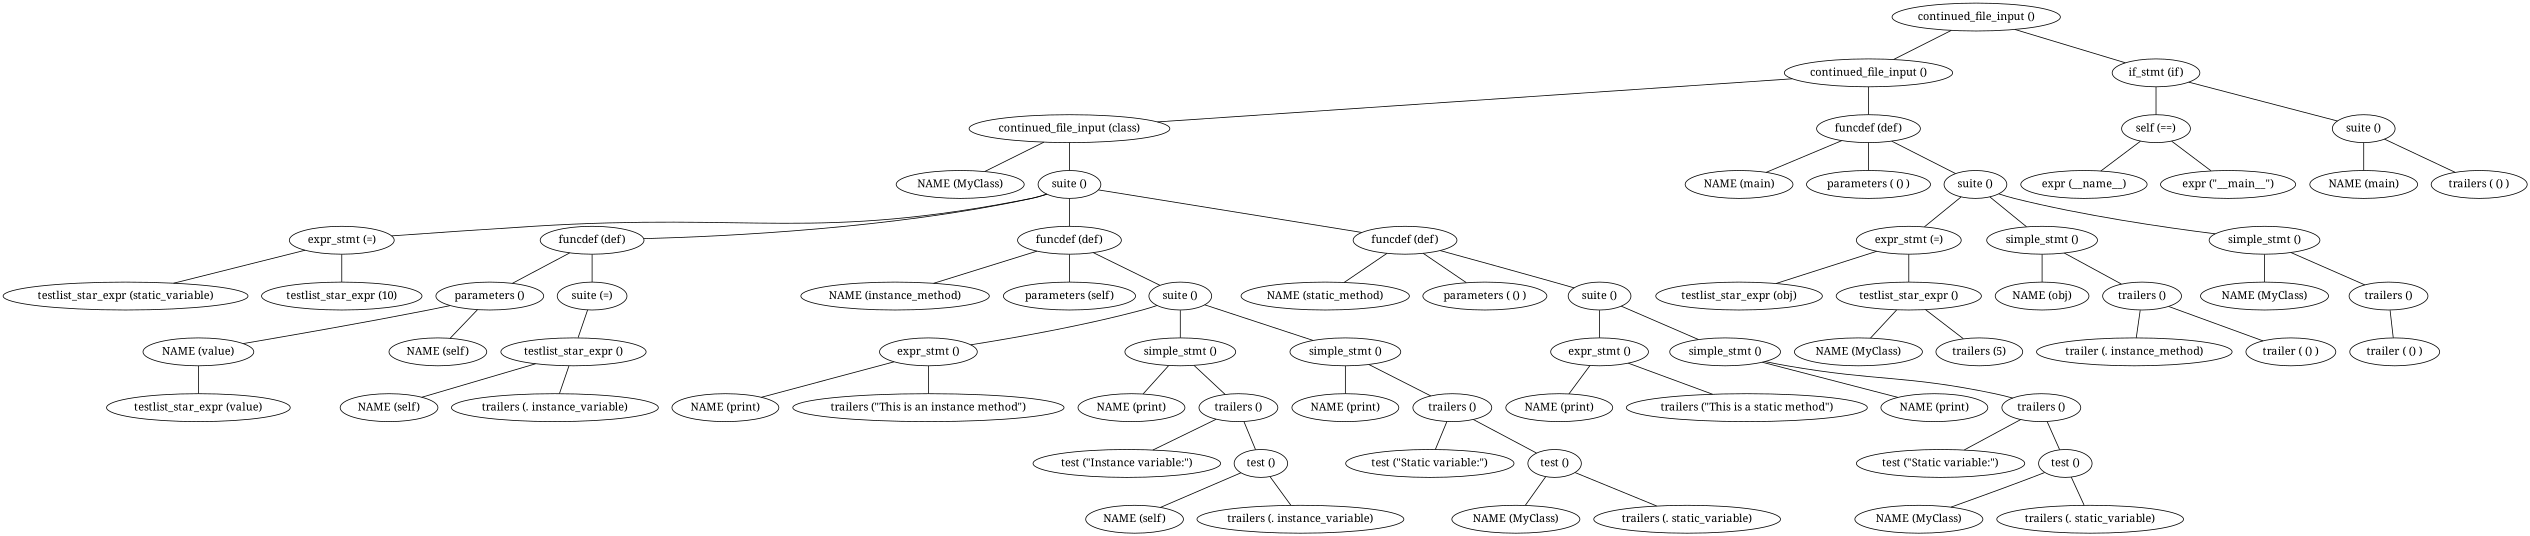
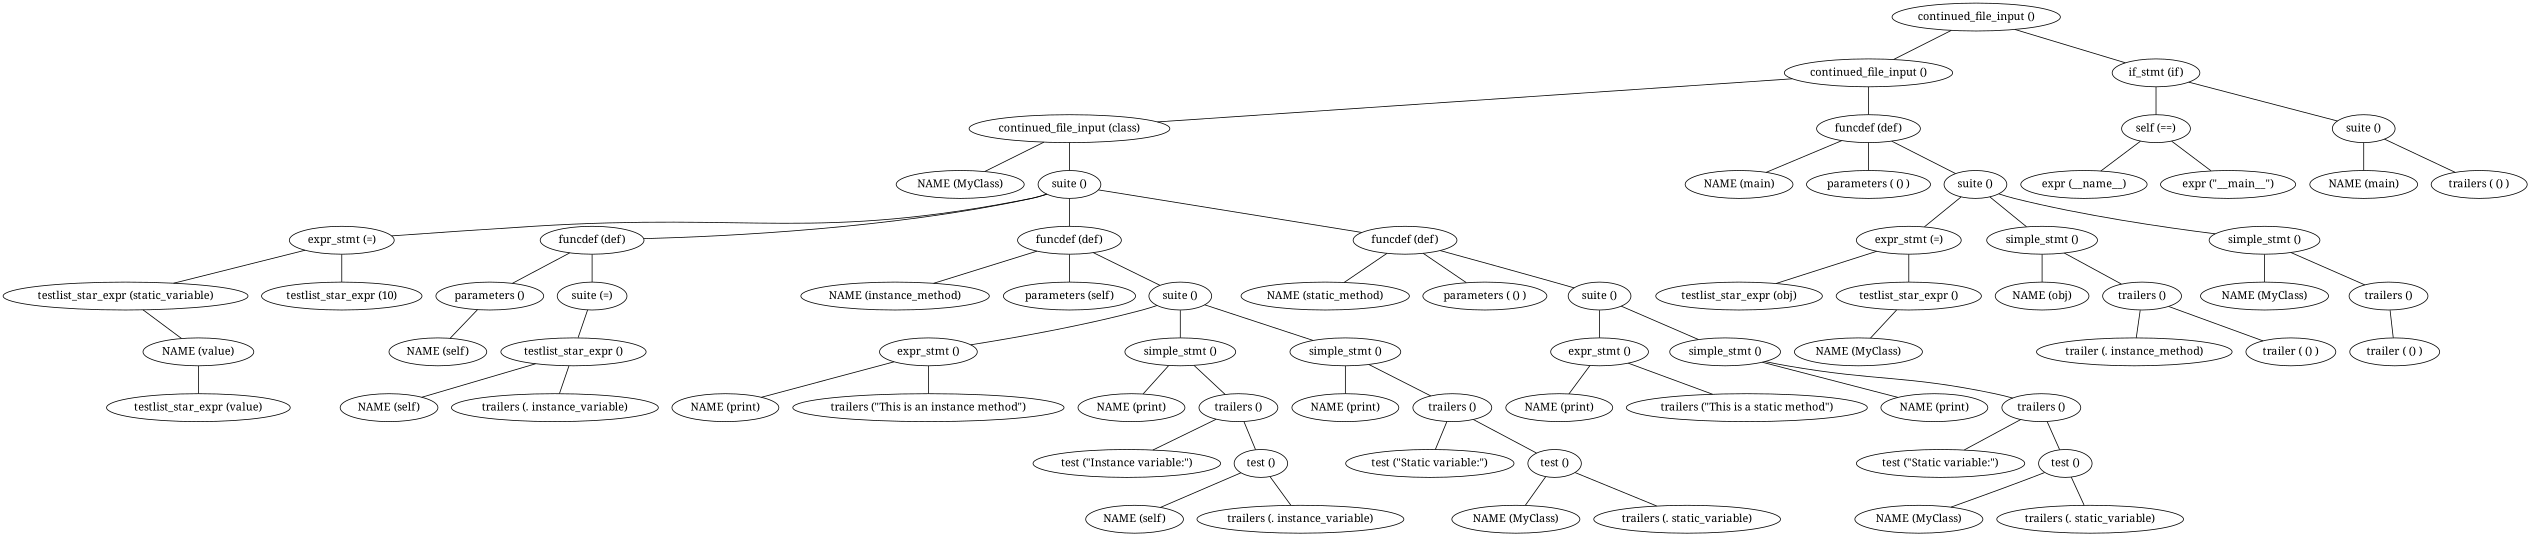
(347, 325) -> (162, 324)
(1979, 352) -> none
